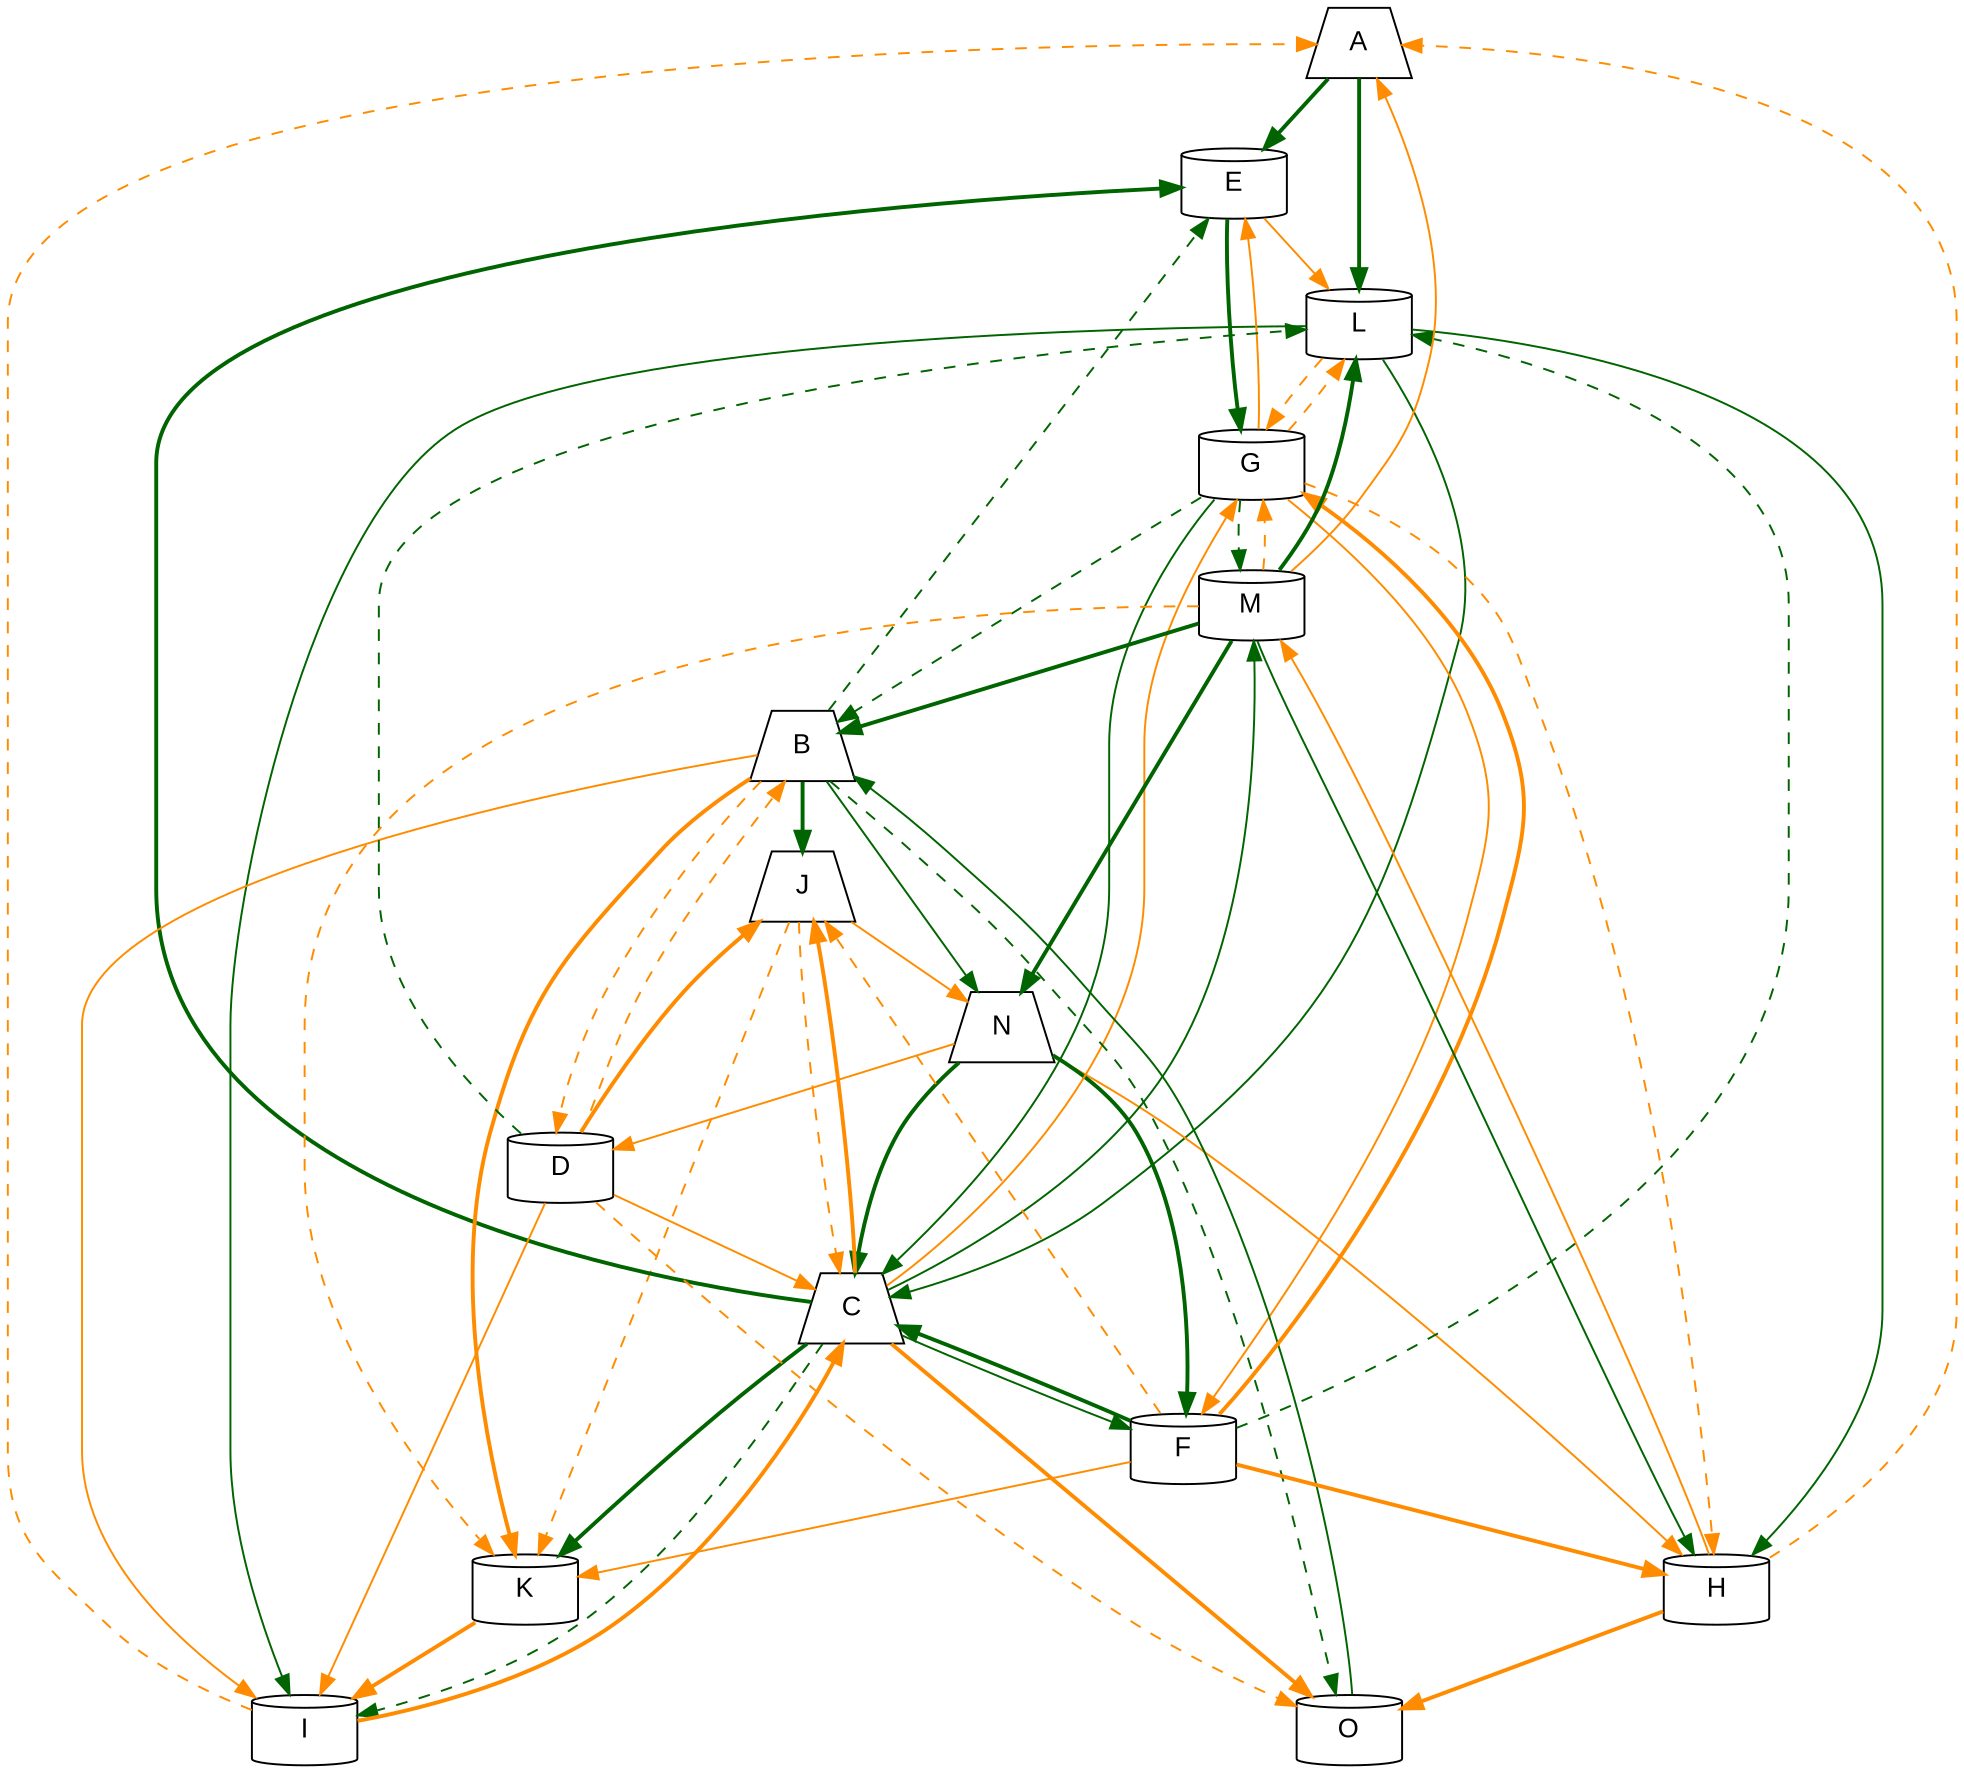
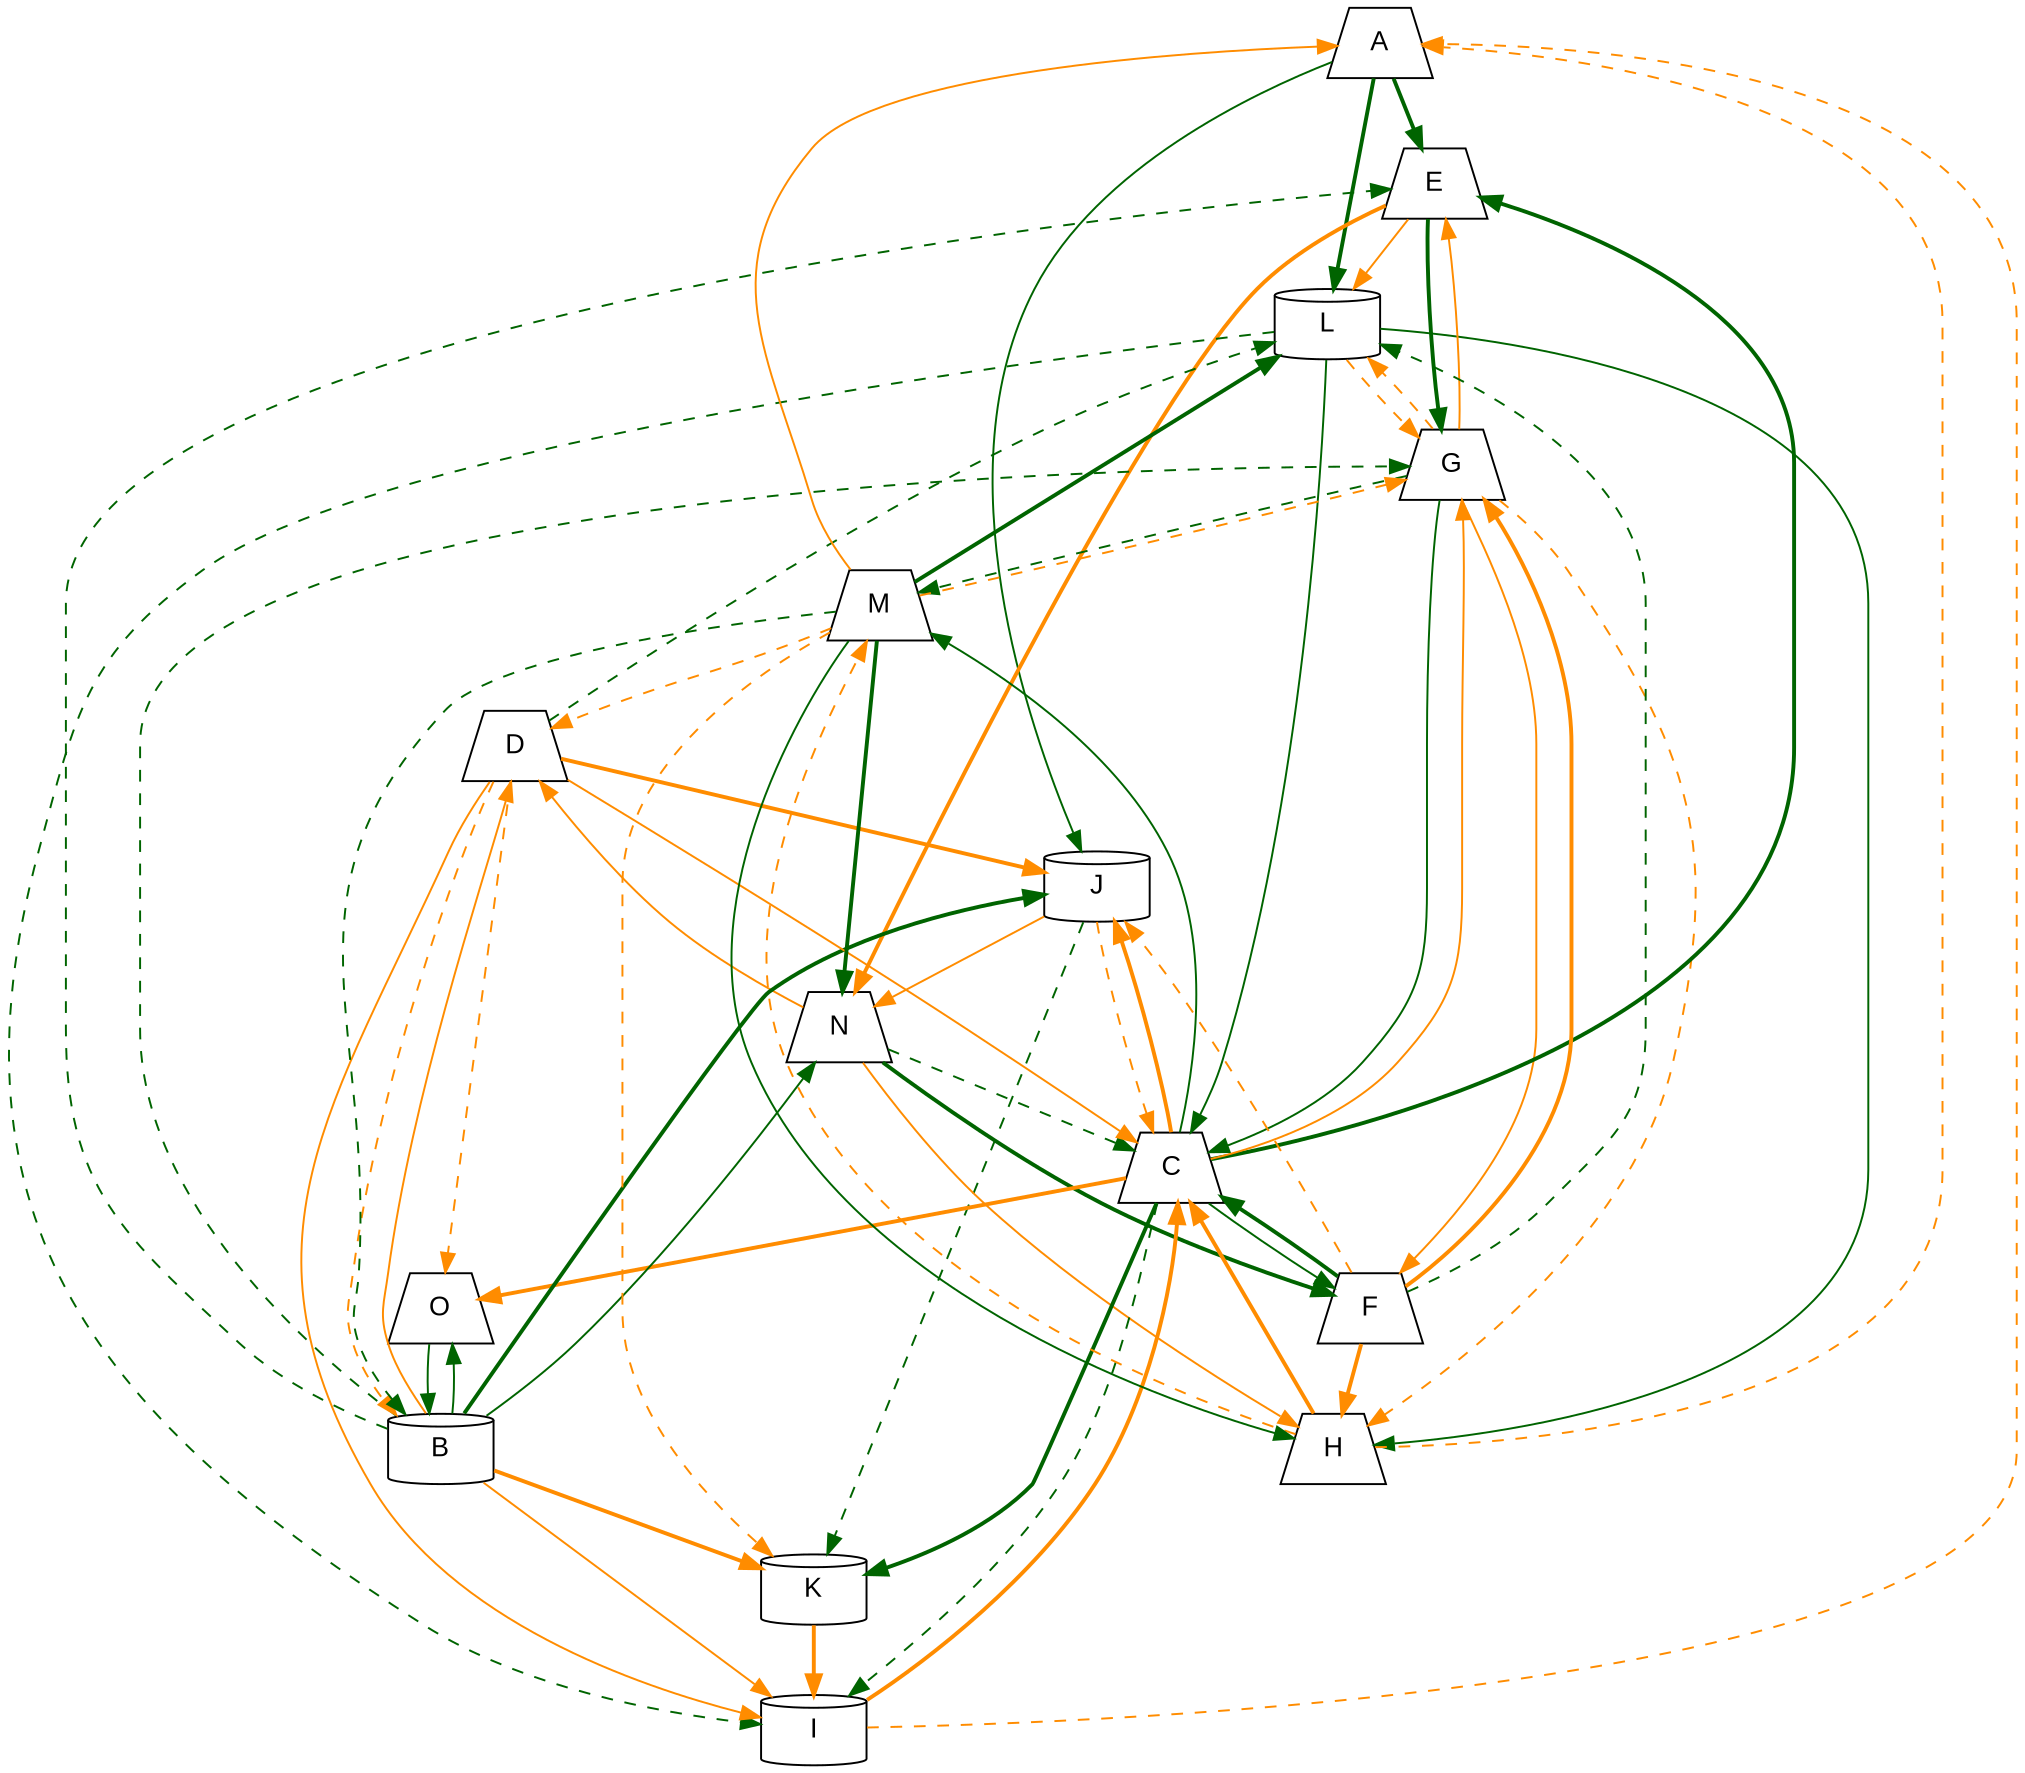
(1234, 184) -> (1435, 184)
none -> (1011, 351)
(1252, 465) -> (1452, 465)
none -> (1094, 533)
(1036, 598) -> (351, 576)
(1252, 605) -> (880, 605)
(327, 610) -> (82, 710)
none -> (701, 675)
(1029, 675) -> (360, 845)
(803, 746) -> (441, 1449)
(803, 887) -> (1097, 887)
(639, 935) -> (420, 1108)
(1511, 1101) -> (845, 1158)
(890, 1148) -> (996, 1094)
(560, 1168) -> (515, 746)
(1178, 1171) -> (454, 1389)
(661, 1244) -> (959, 1229)
(1183, 1449) -> (1370, 1308)
(864, 1517) -> none
(1716, 1590) -> (1333, 1449)
(1542, 1656) -> (1257, 1317)
(1349, 1730) -> (441, 1308)
